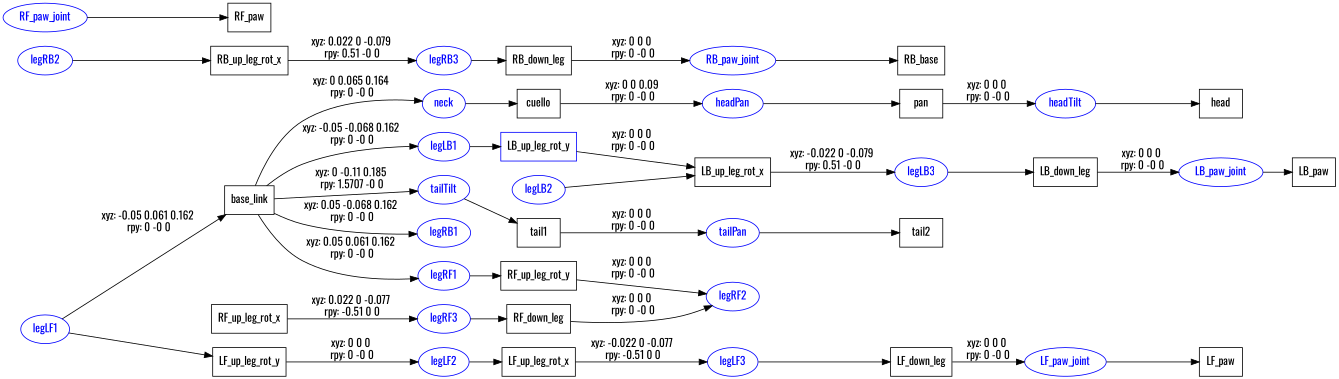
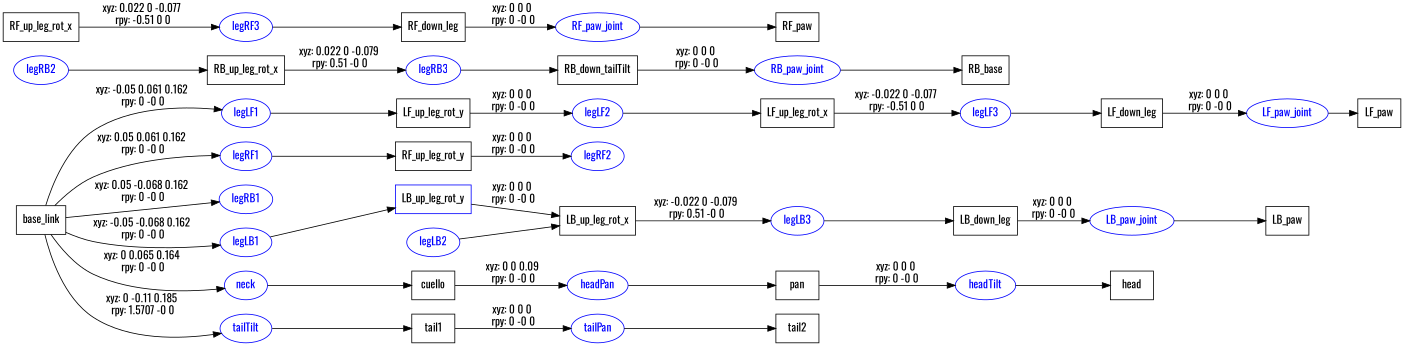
(539, 61) -> (598, 70)
(141, 269) -> (109, 122)
(638, 322) -> (506, 27)
